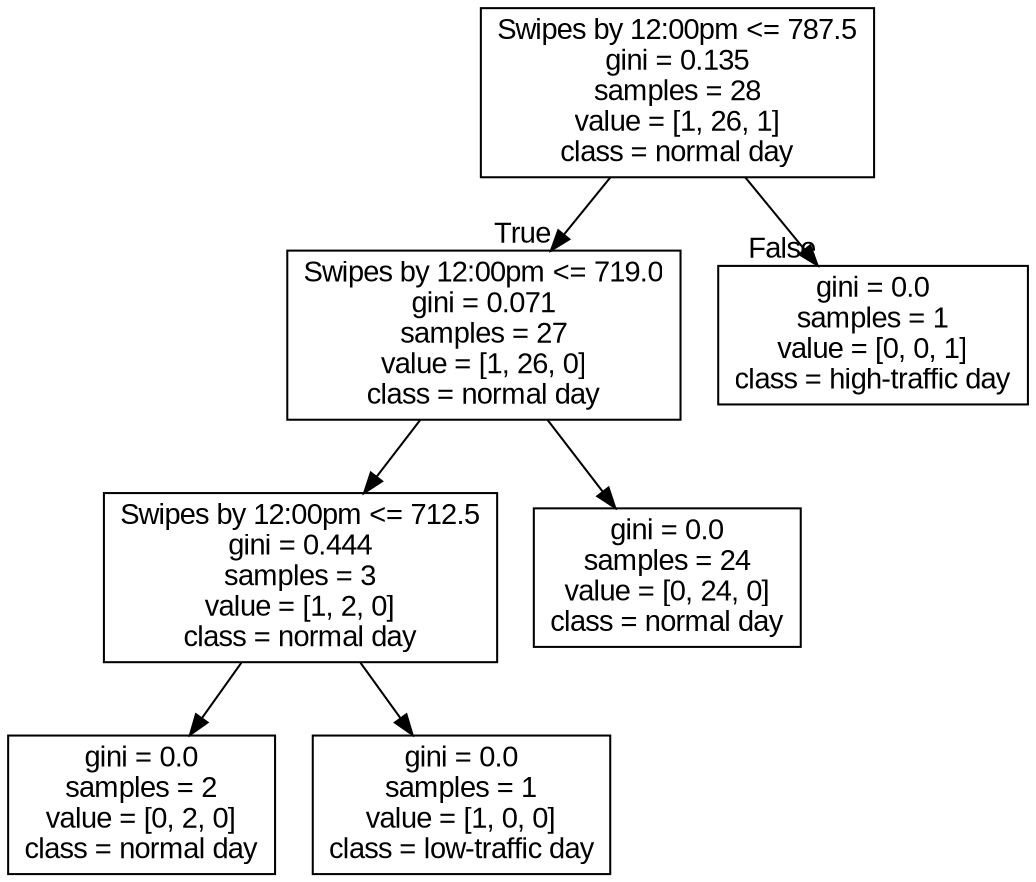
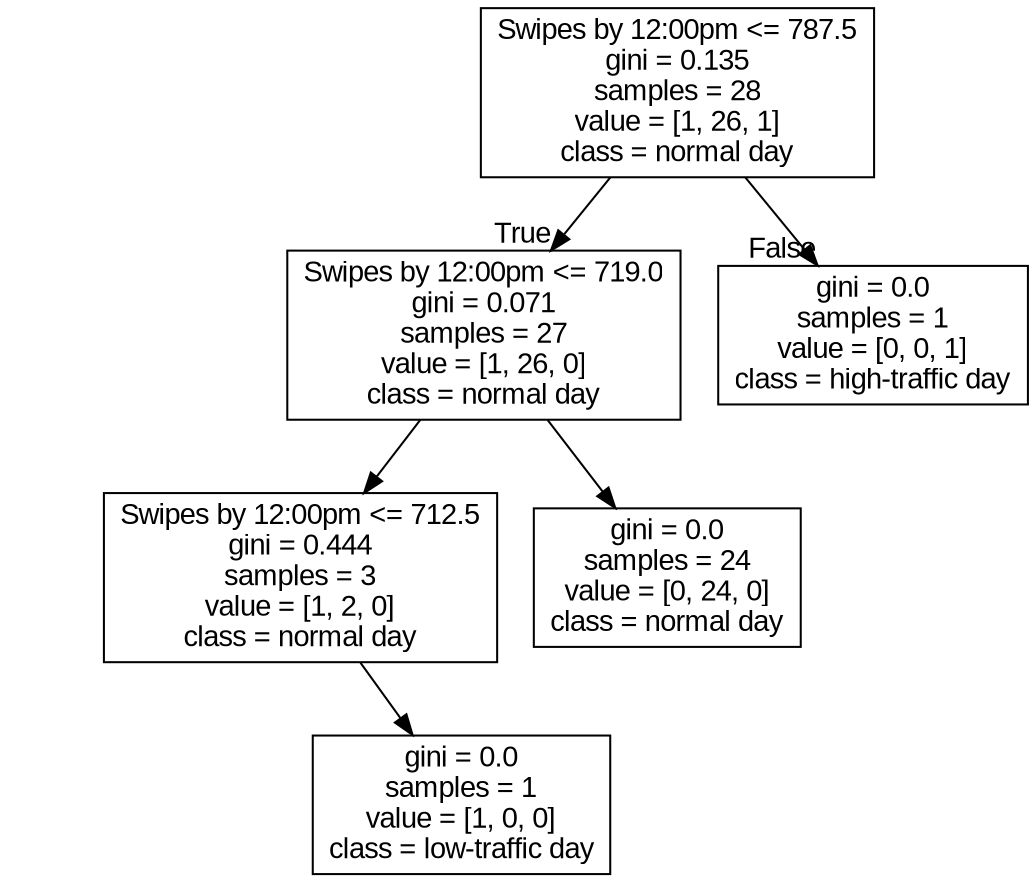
(142, 805) -> none
